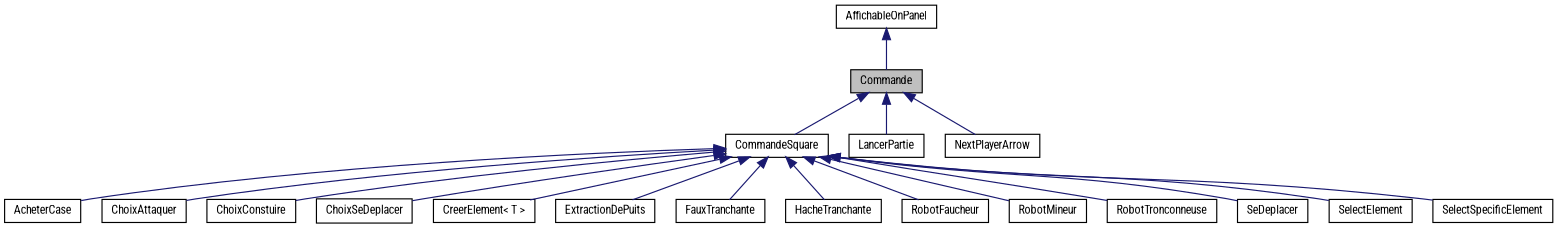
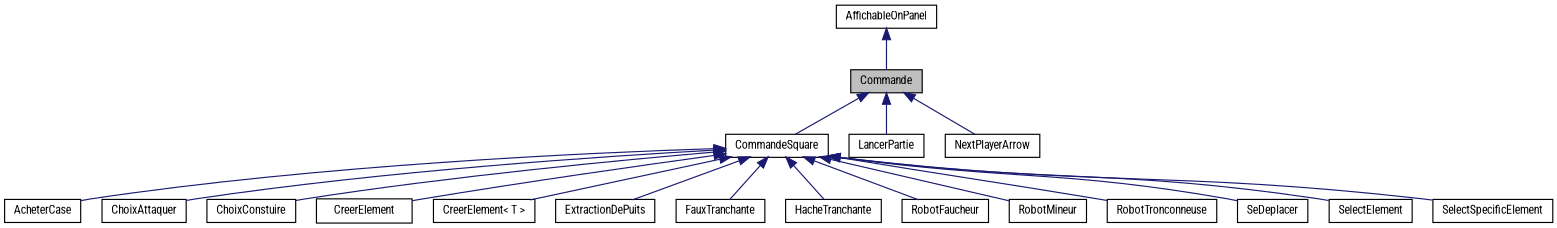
(364, 211) -> (364, 211)
